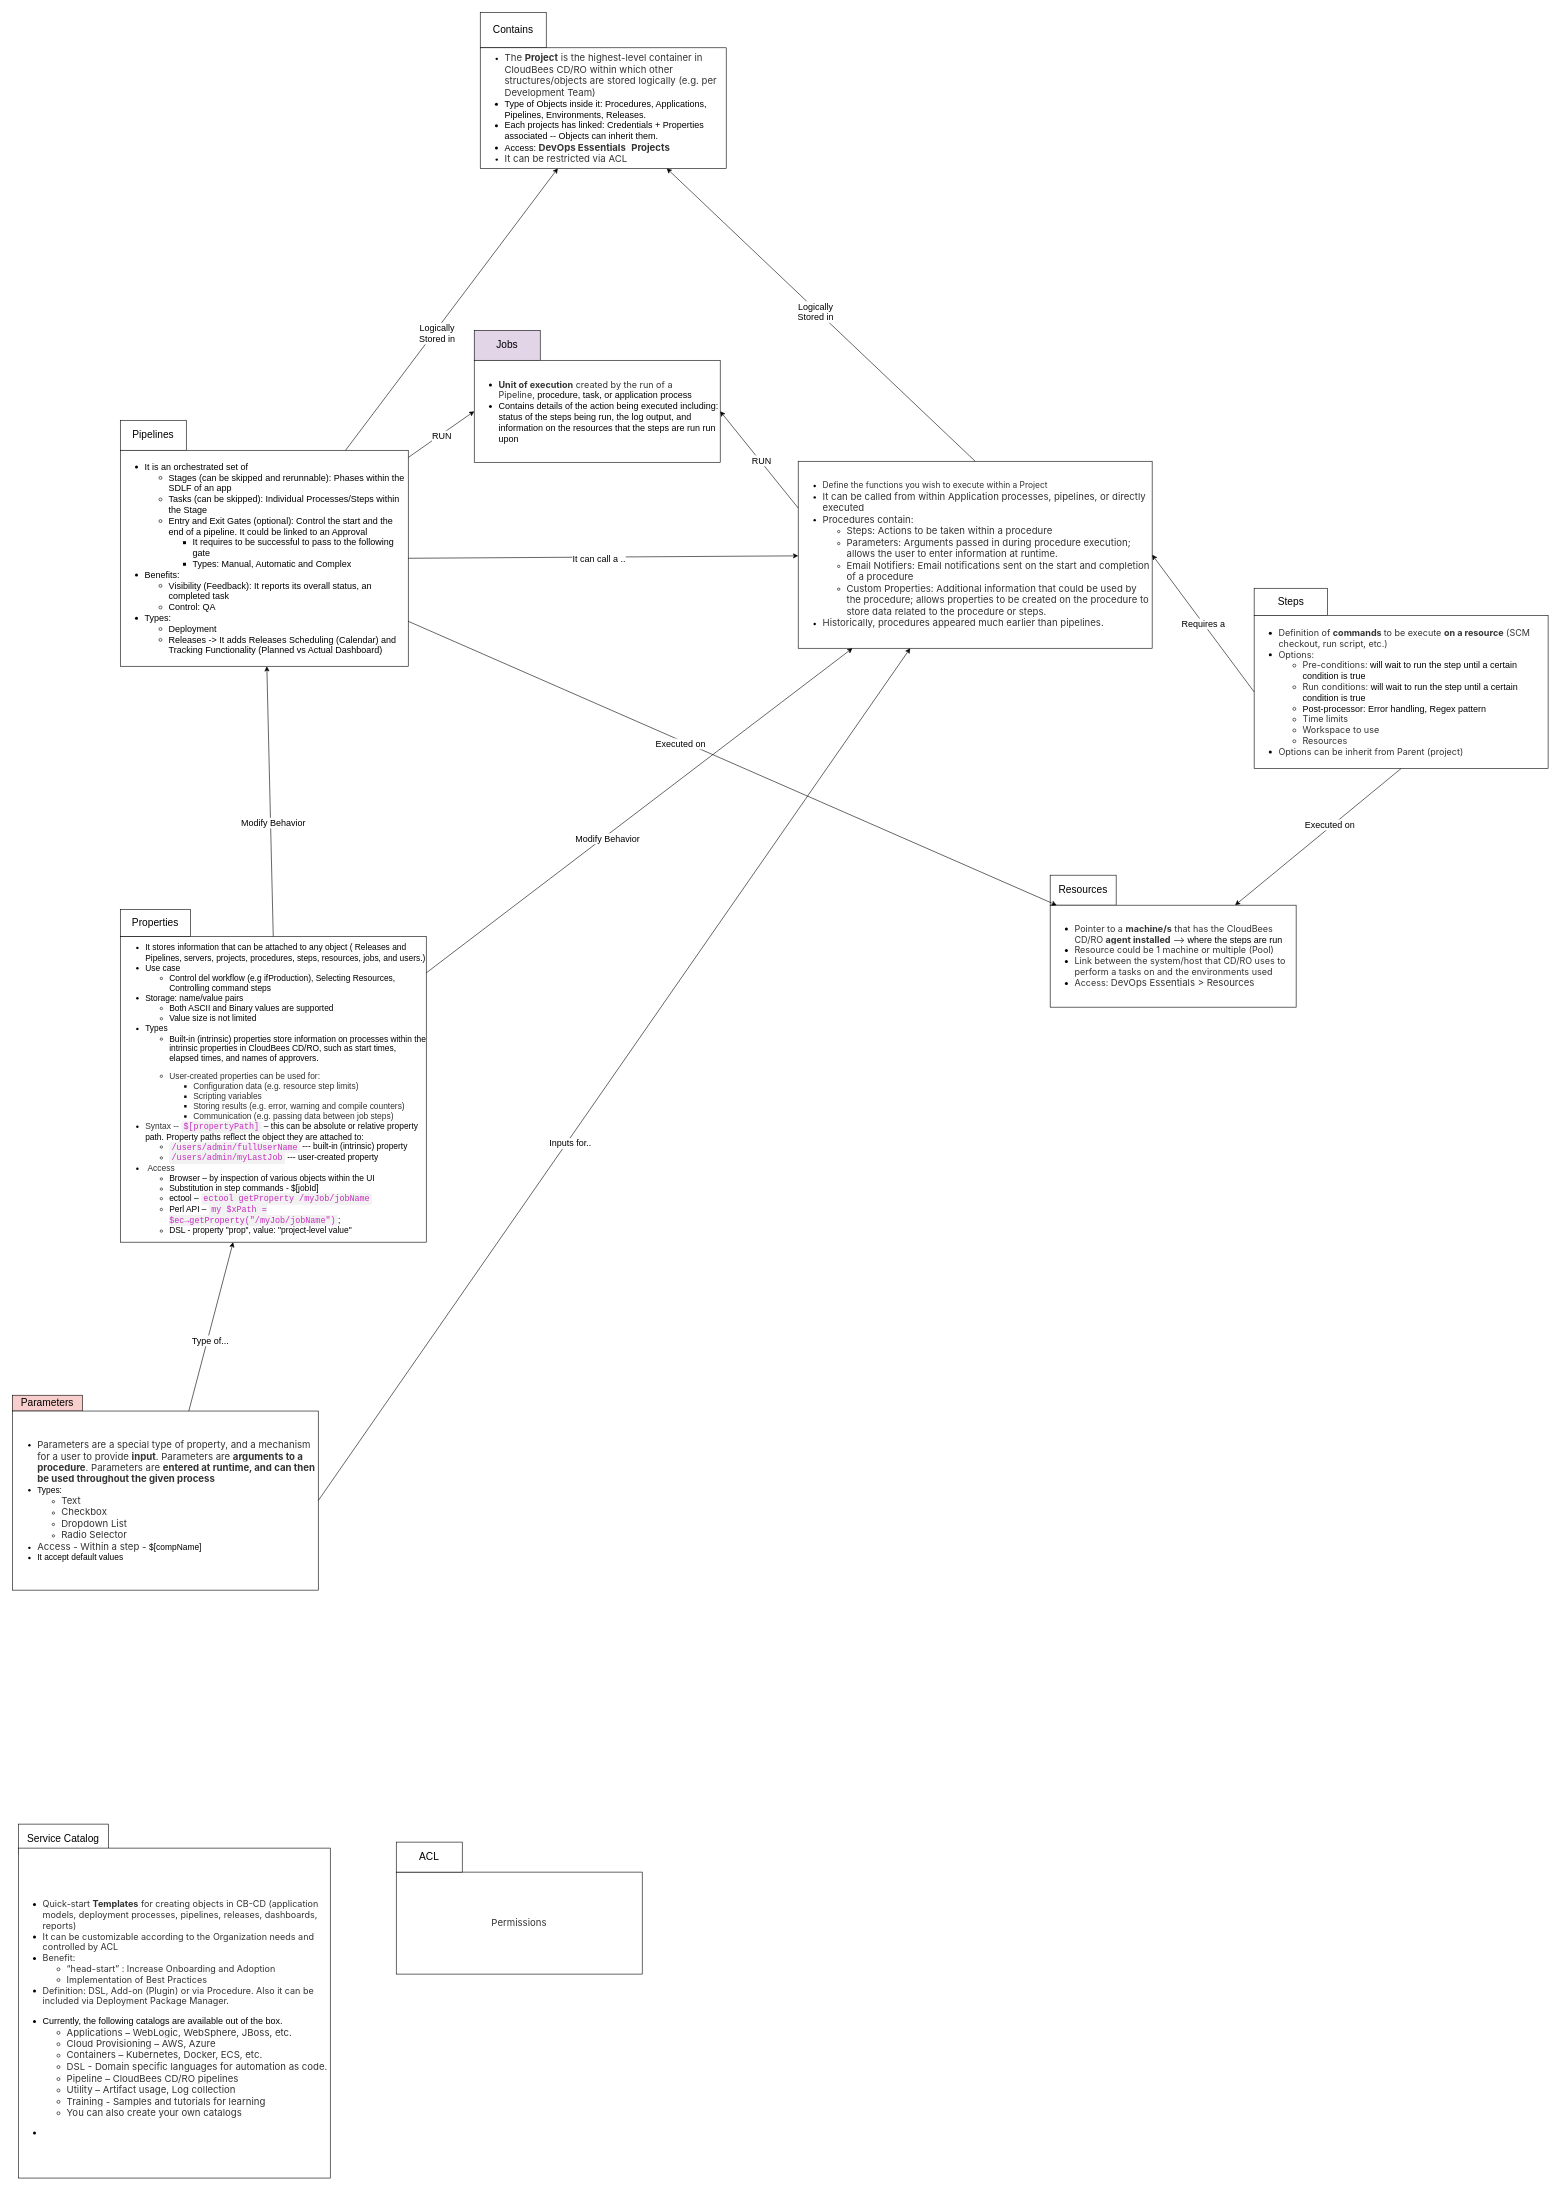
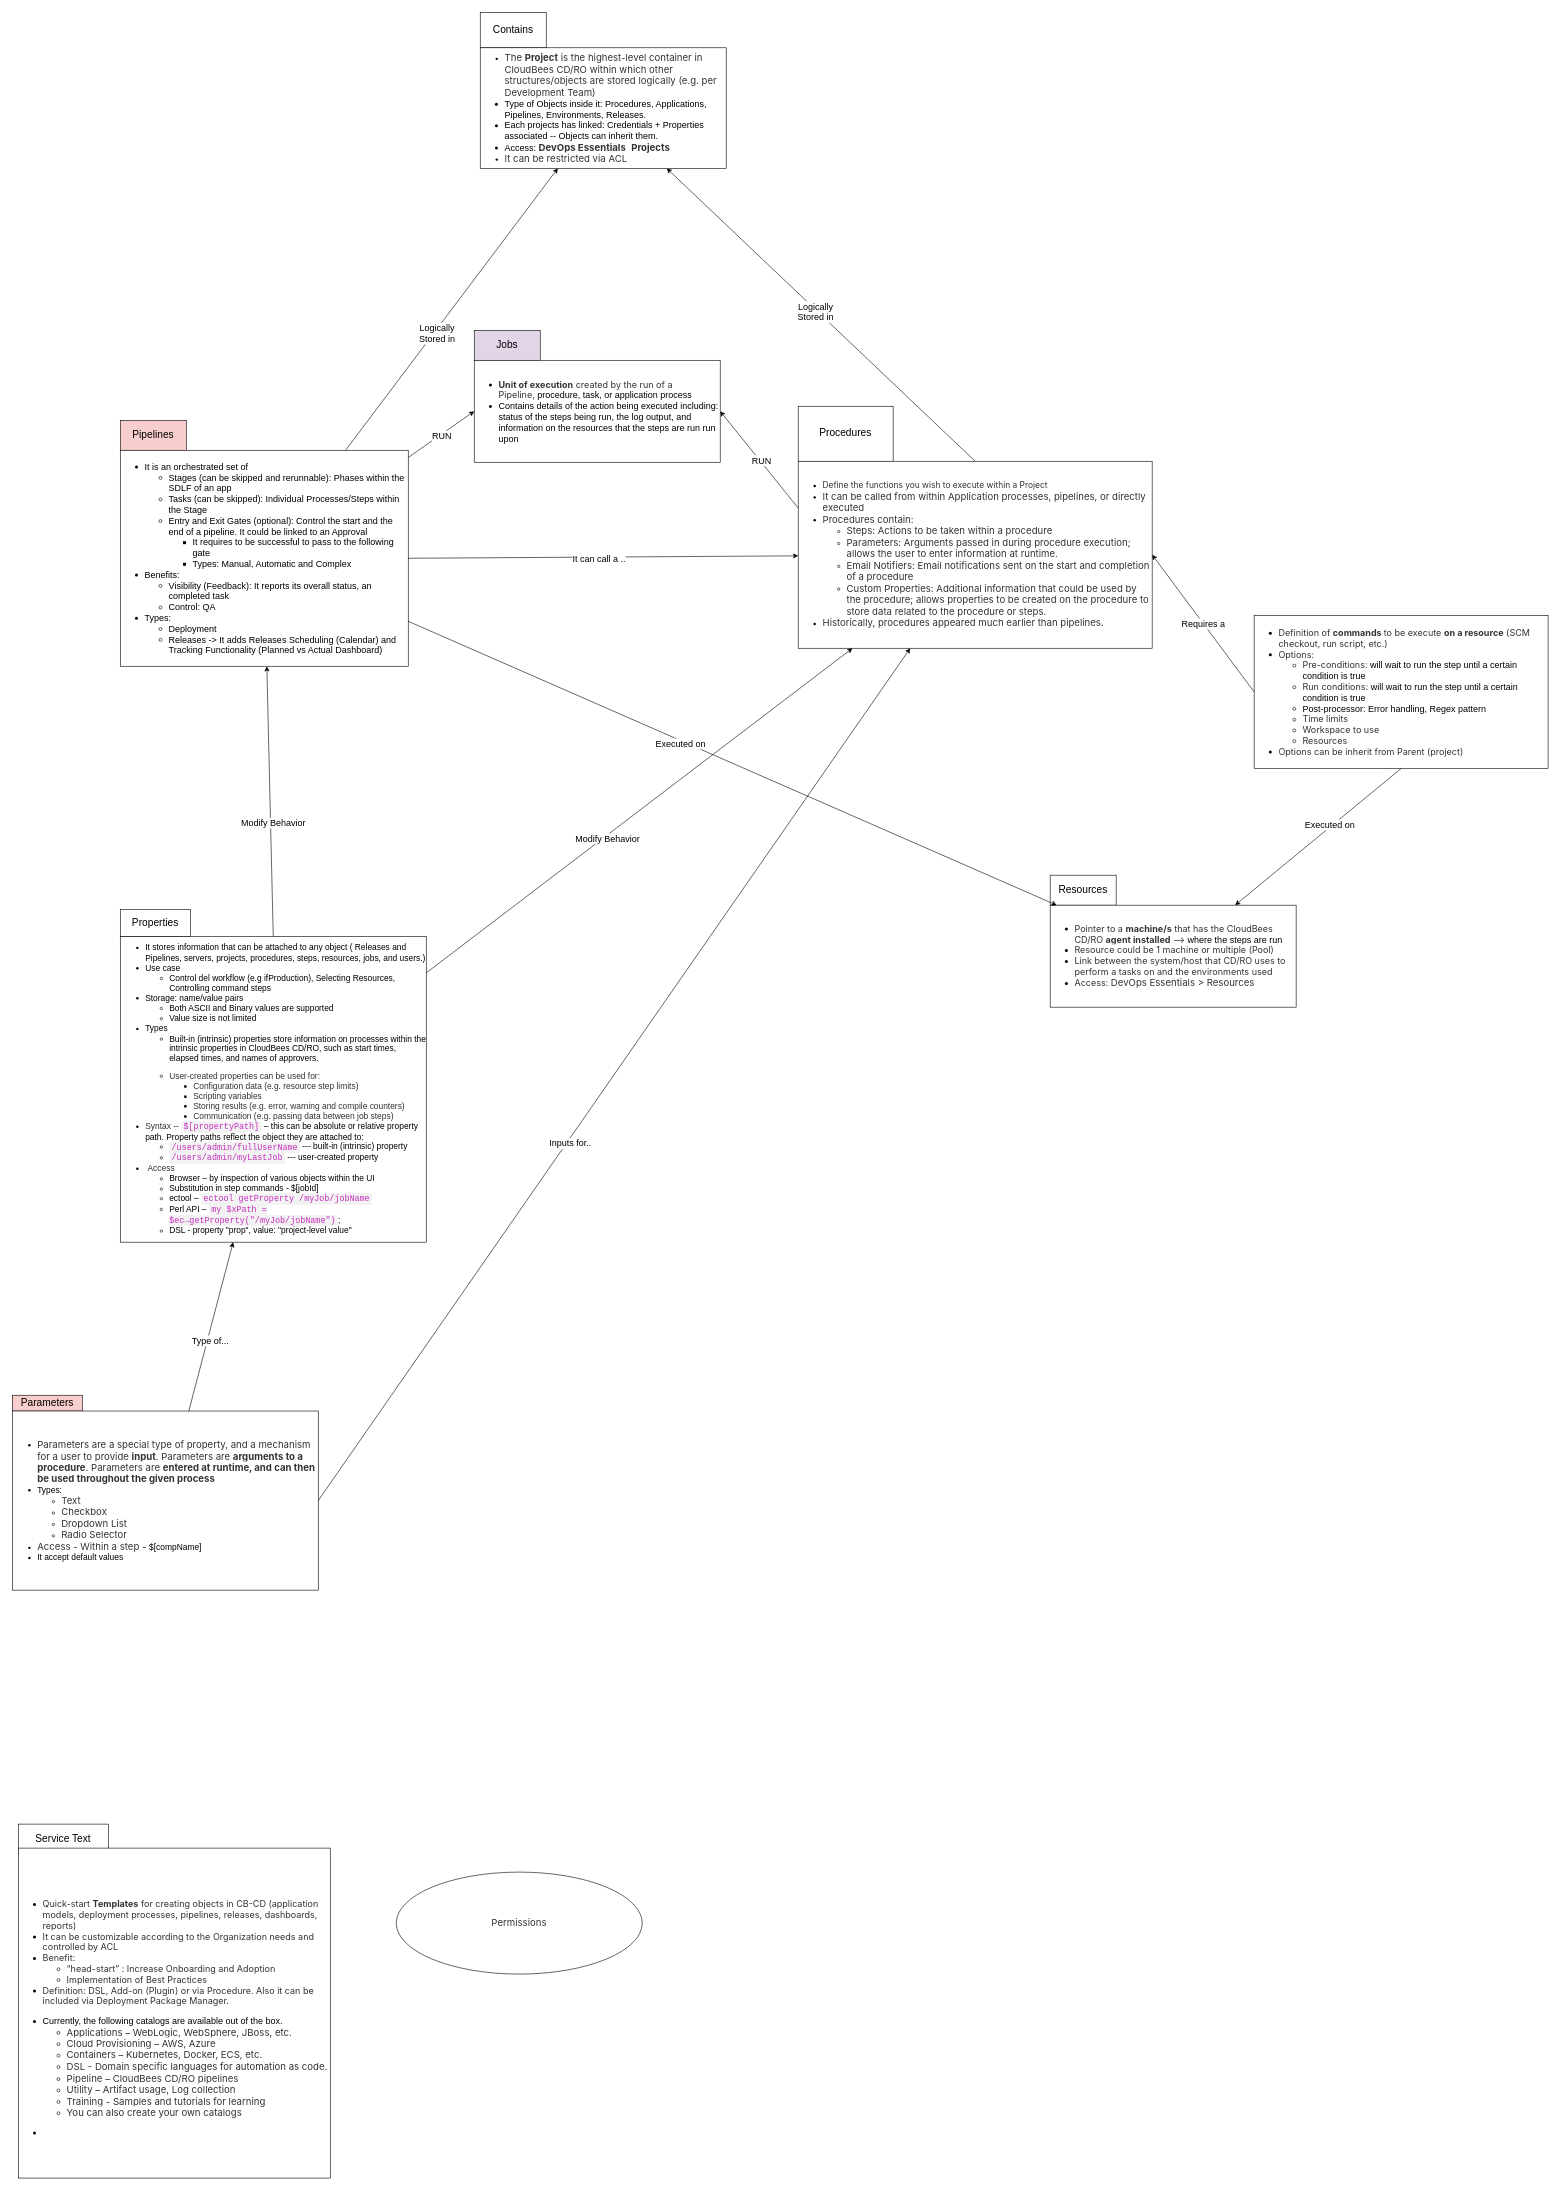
none -> (846, 434)
(153, 435) -> (153, 435)
(1291, 602) -> none
(63, 1839) -> (63, 1839)
(429, 1857) -> none
(519, 1923) -> (519, 1923)
